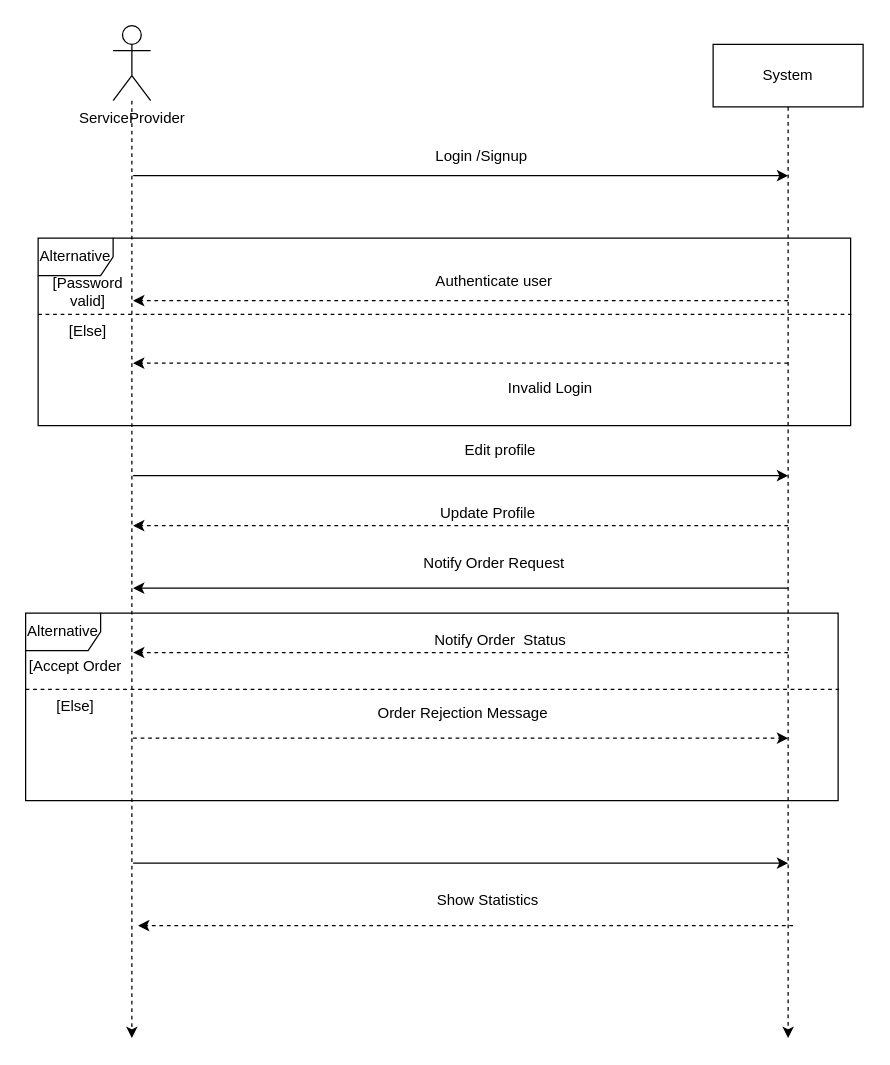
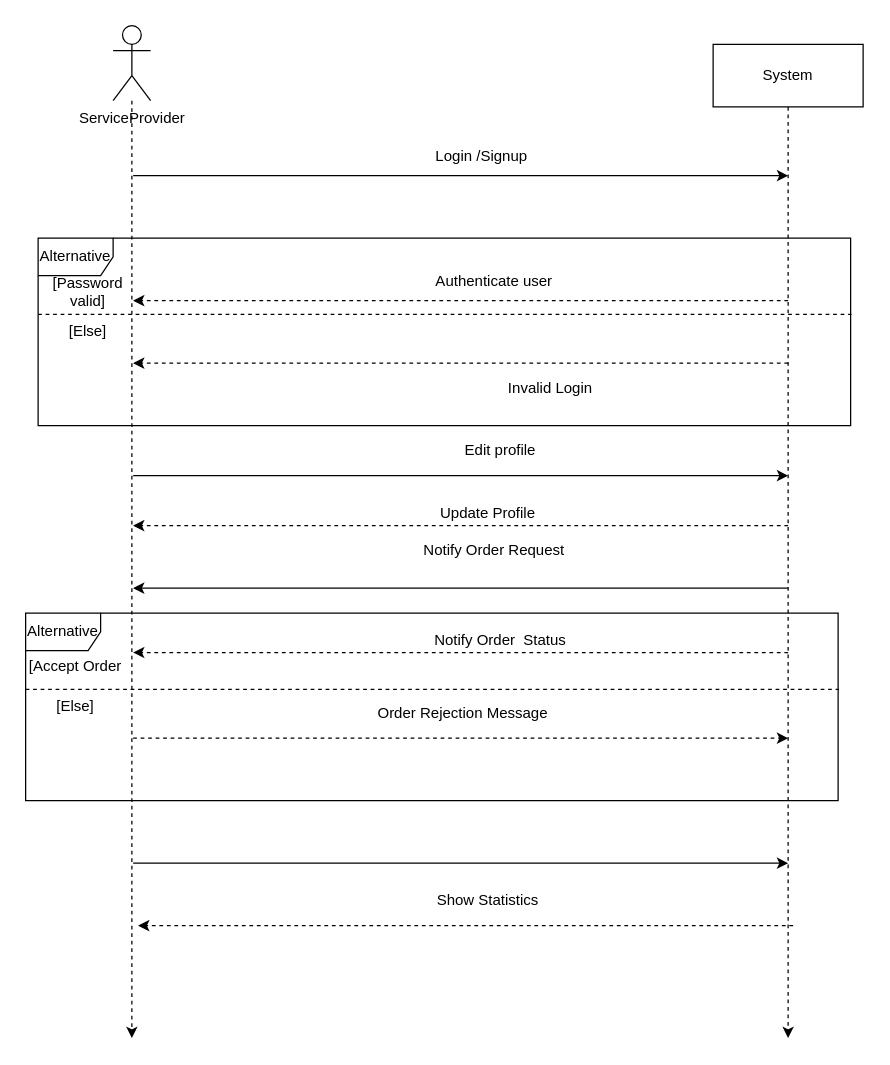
(494, 563) -> (494, 551)
